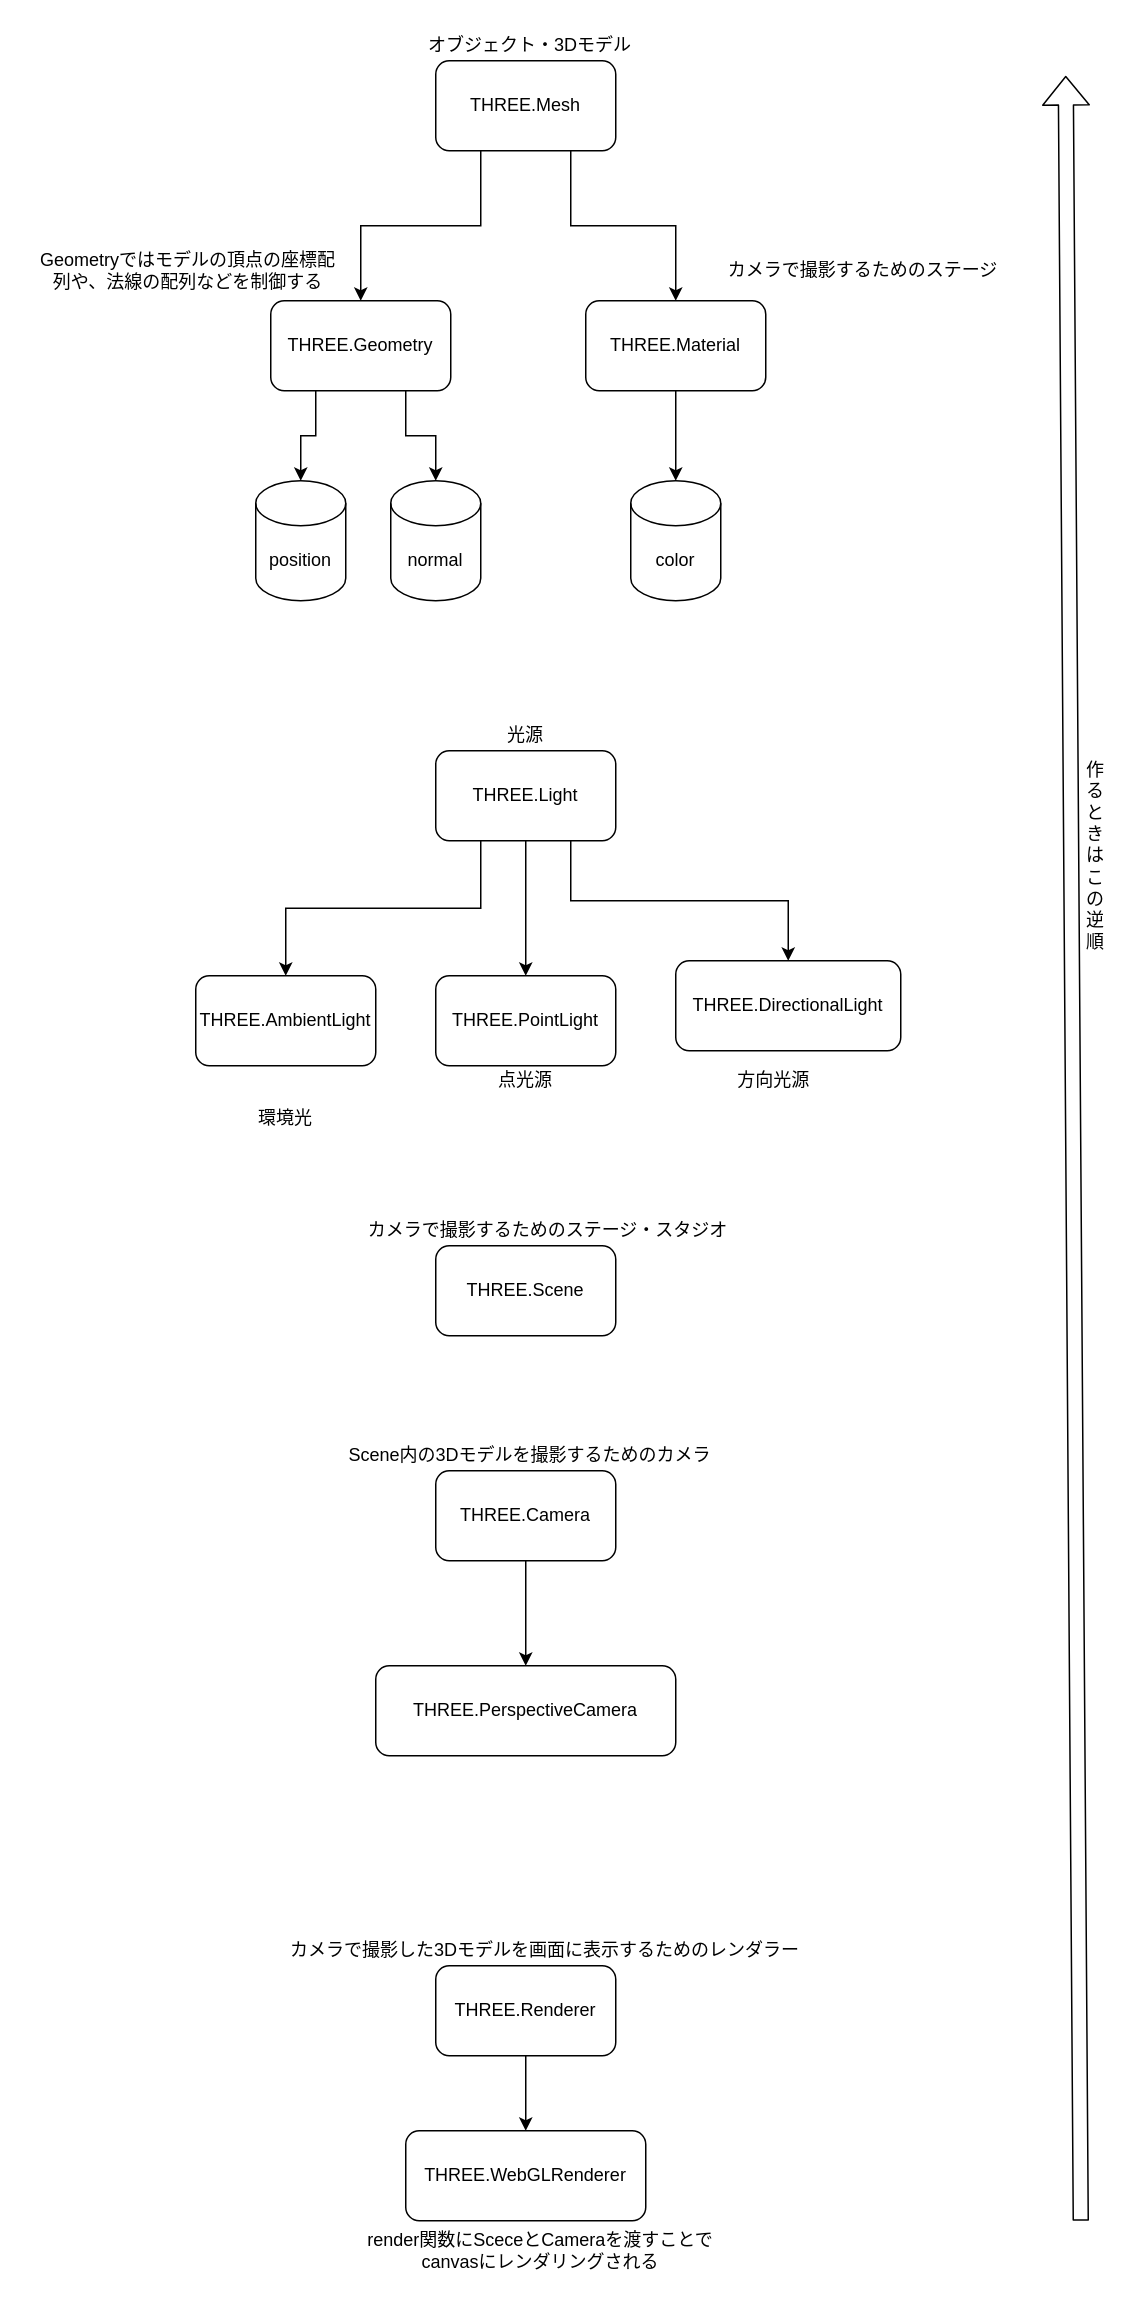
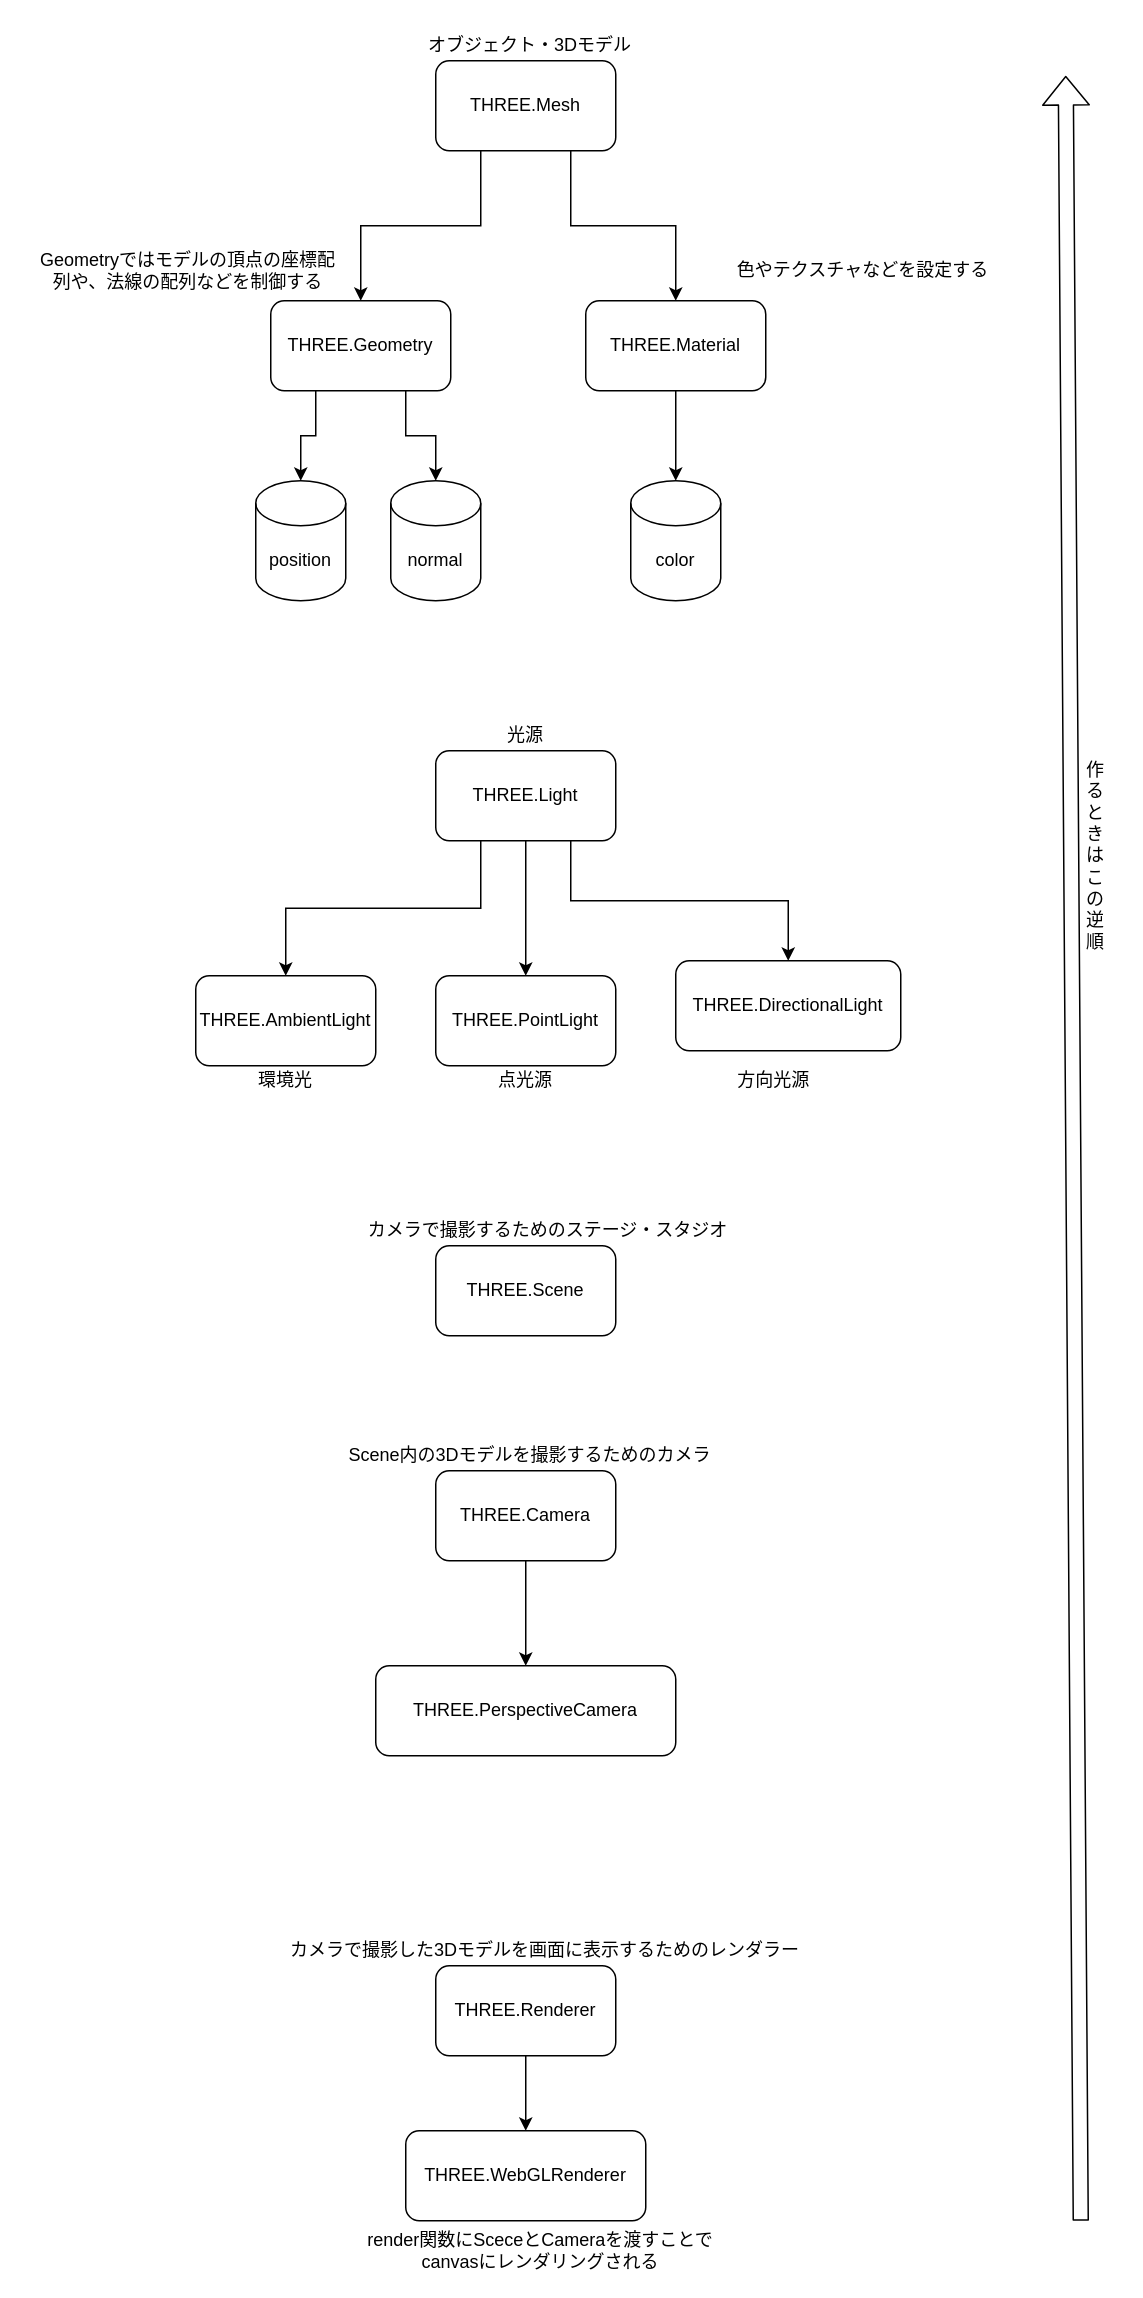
(863, 271) -> (863, 271)
(286, 1118) -> (286, 1081)
